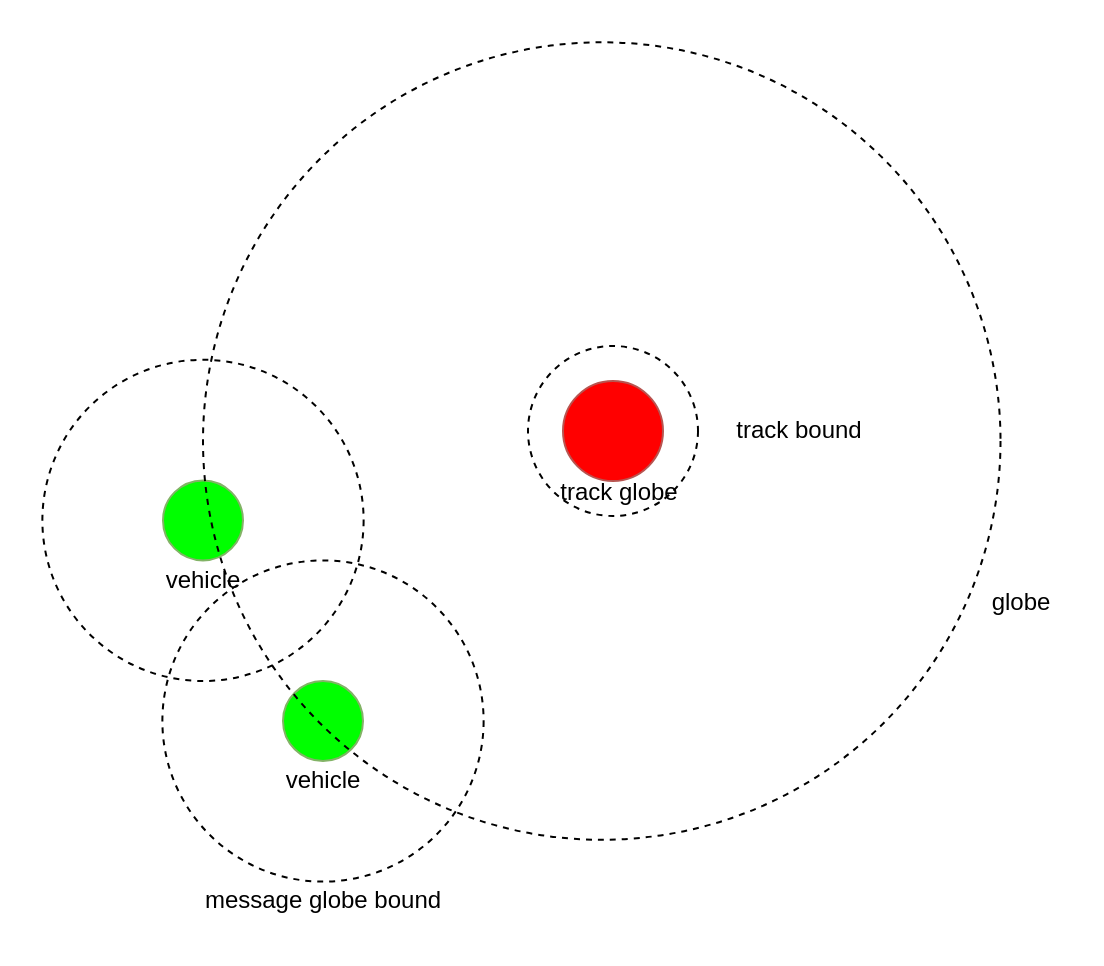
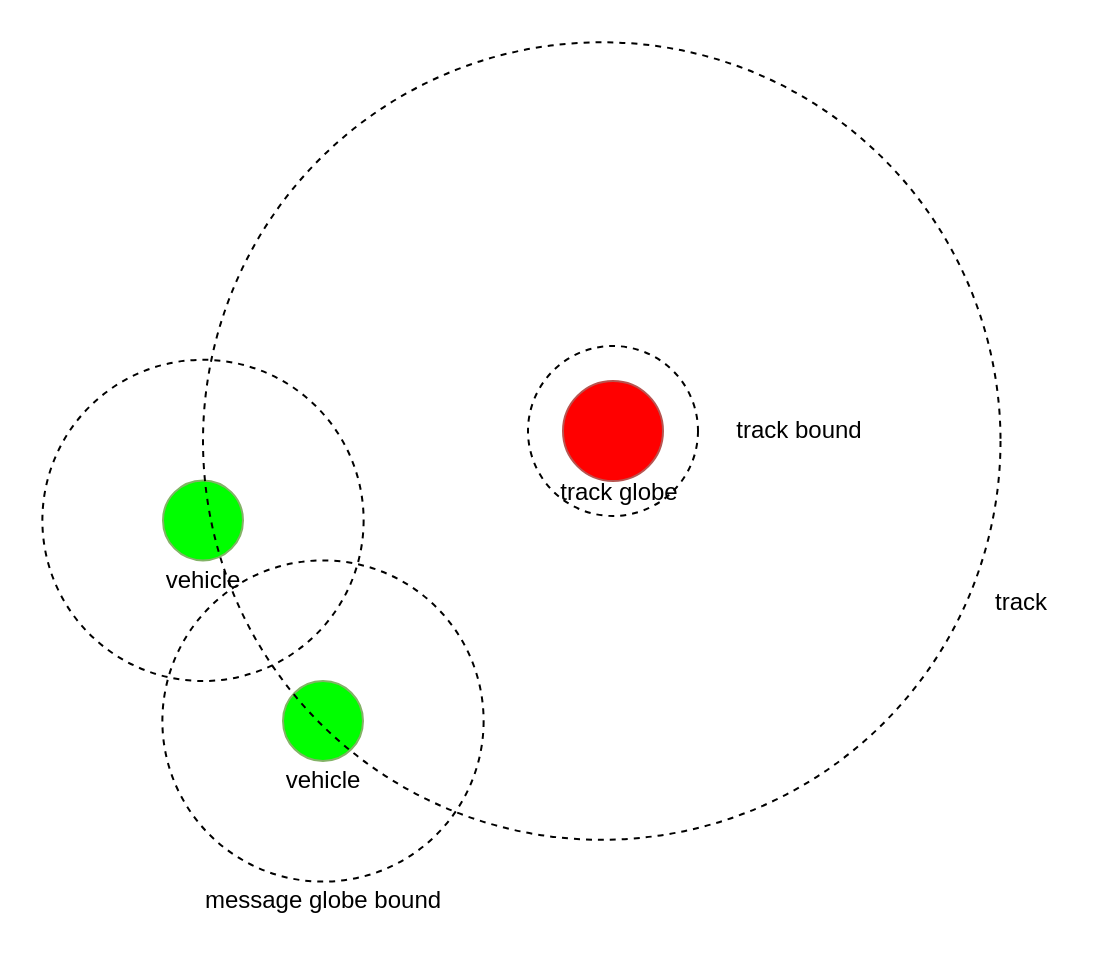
(1022, 603) -> (1022, 603)
